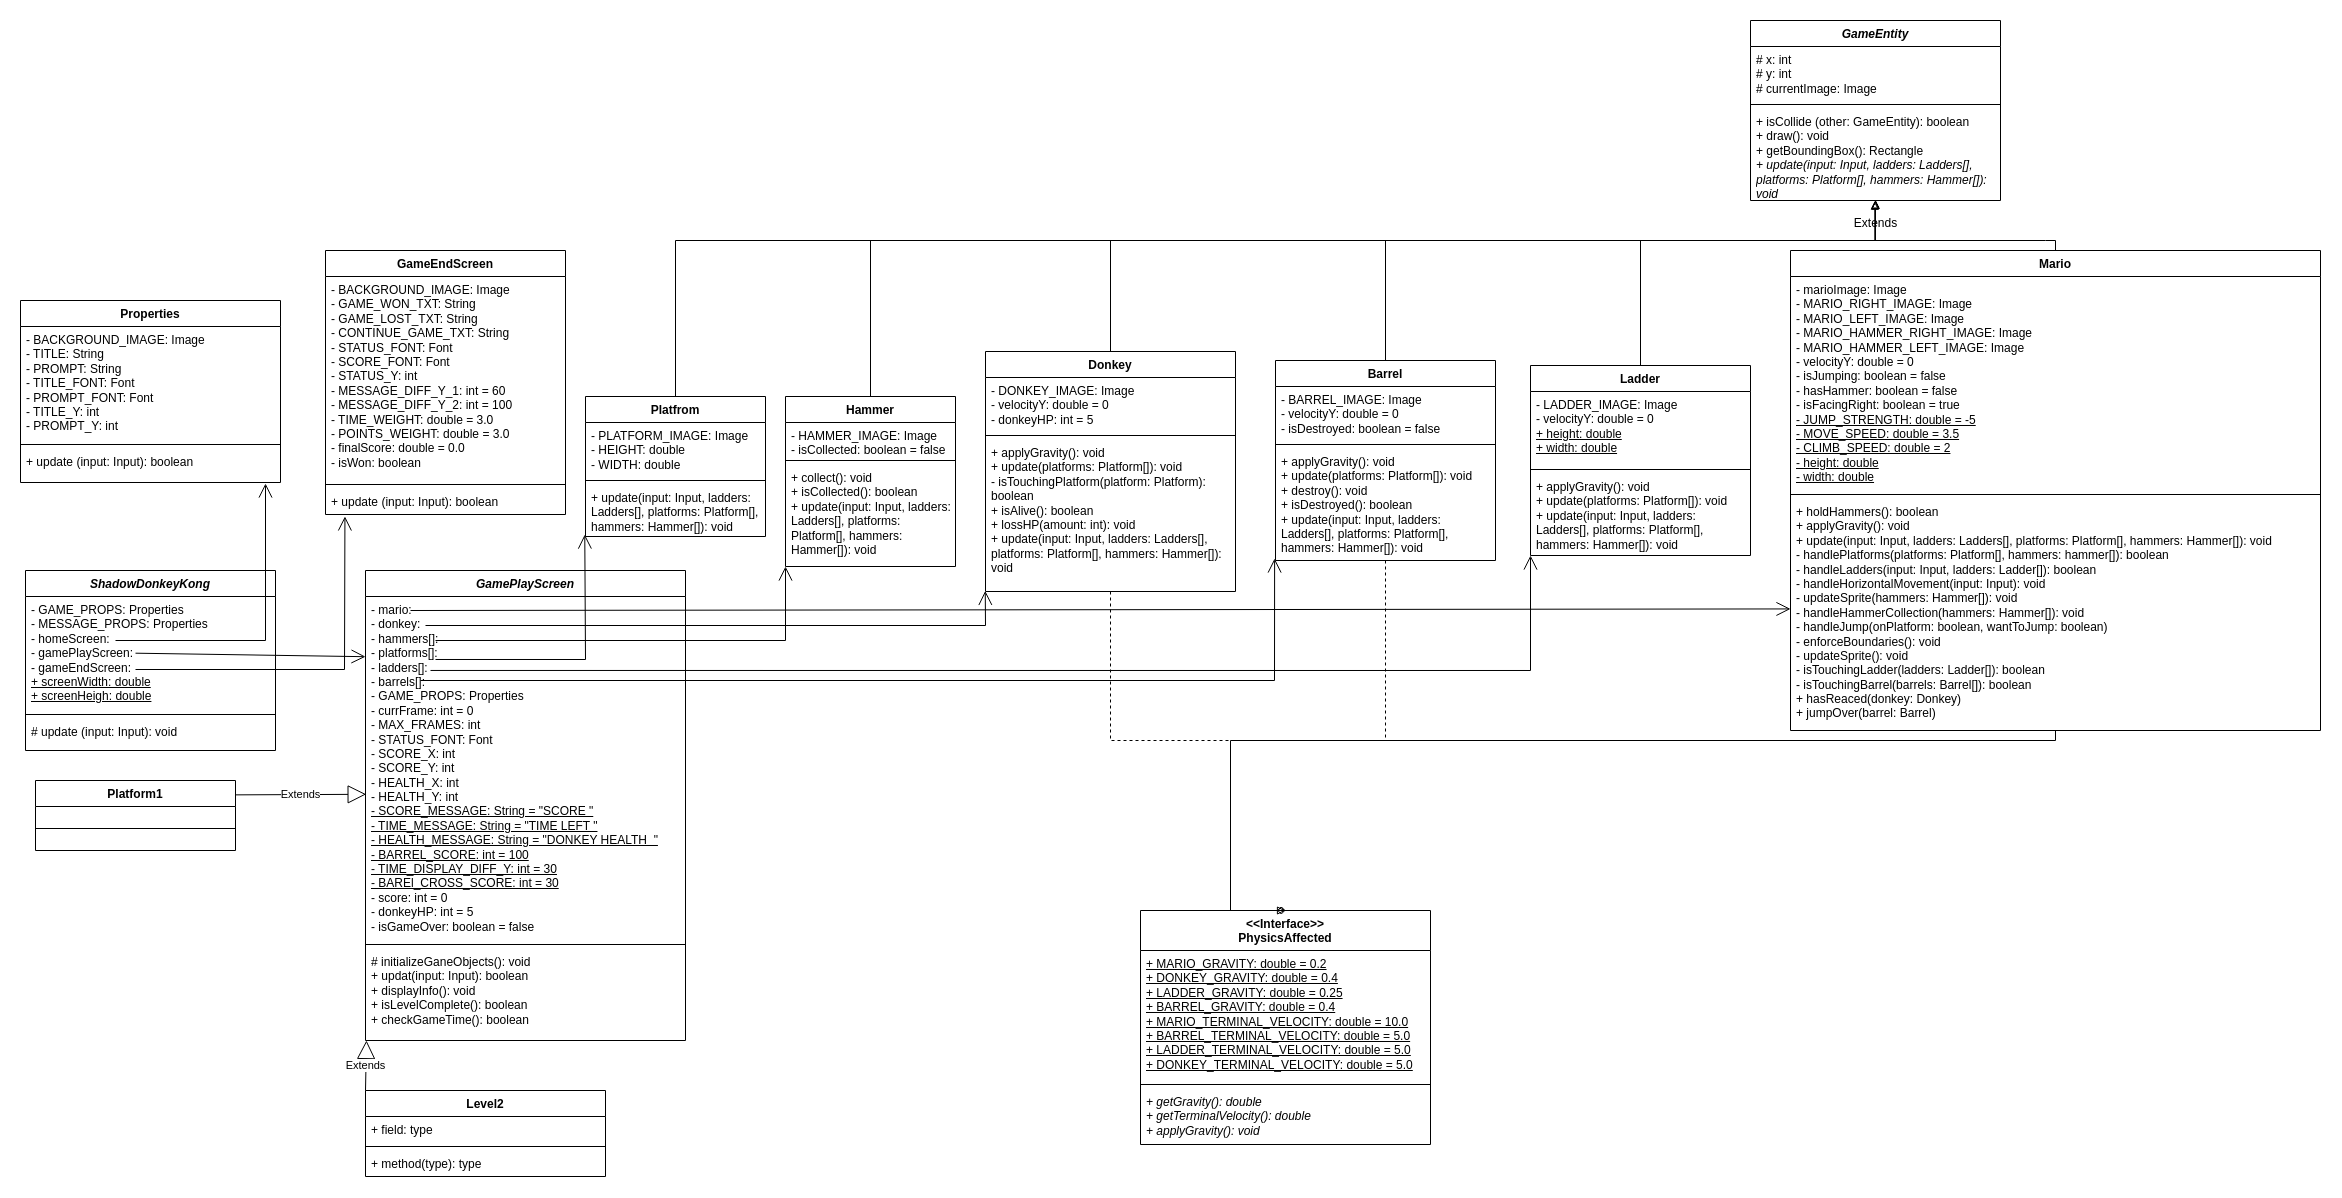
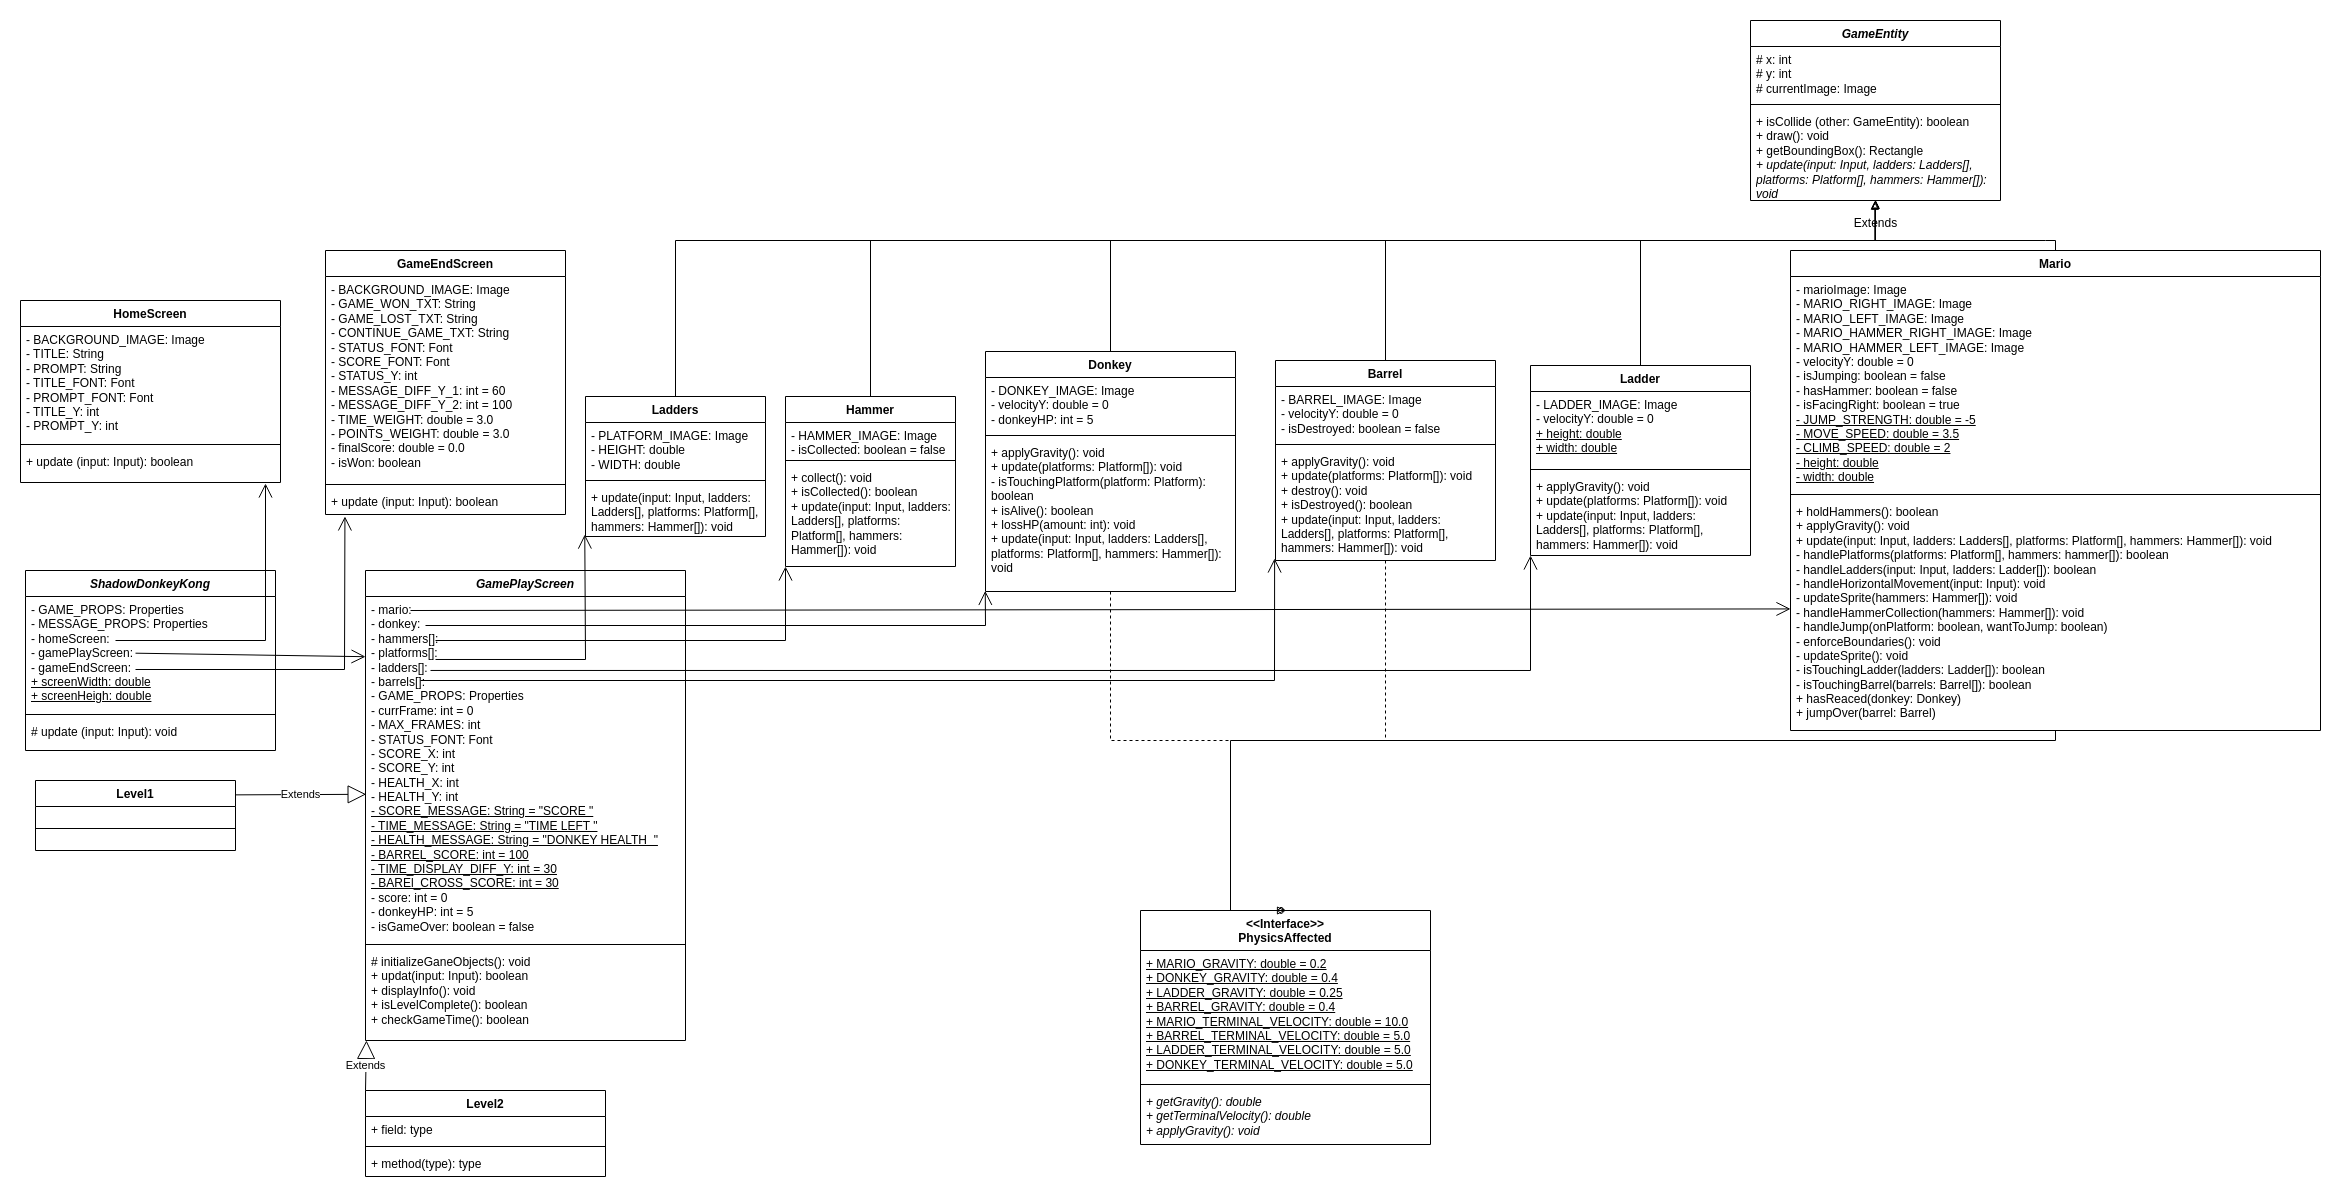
(151, 315) -> (151, 315)
(676, 411) -> (676, 411)
(136, 795) -> (136, 795)
